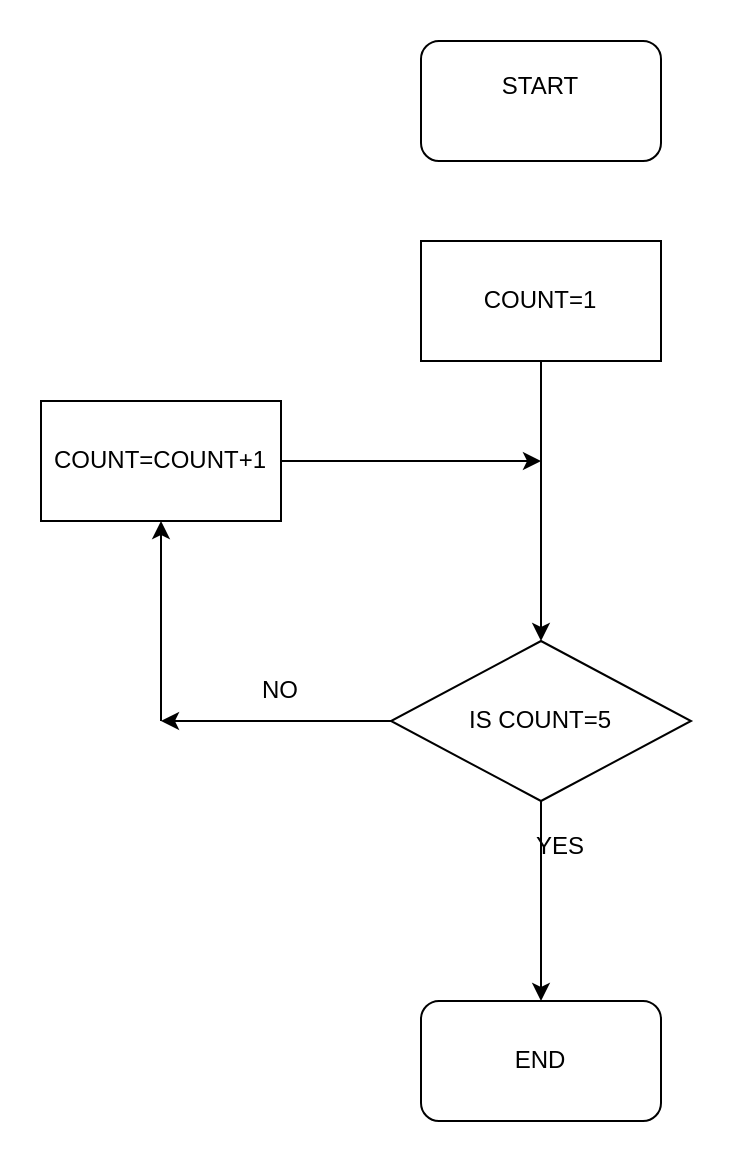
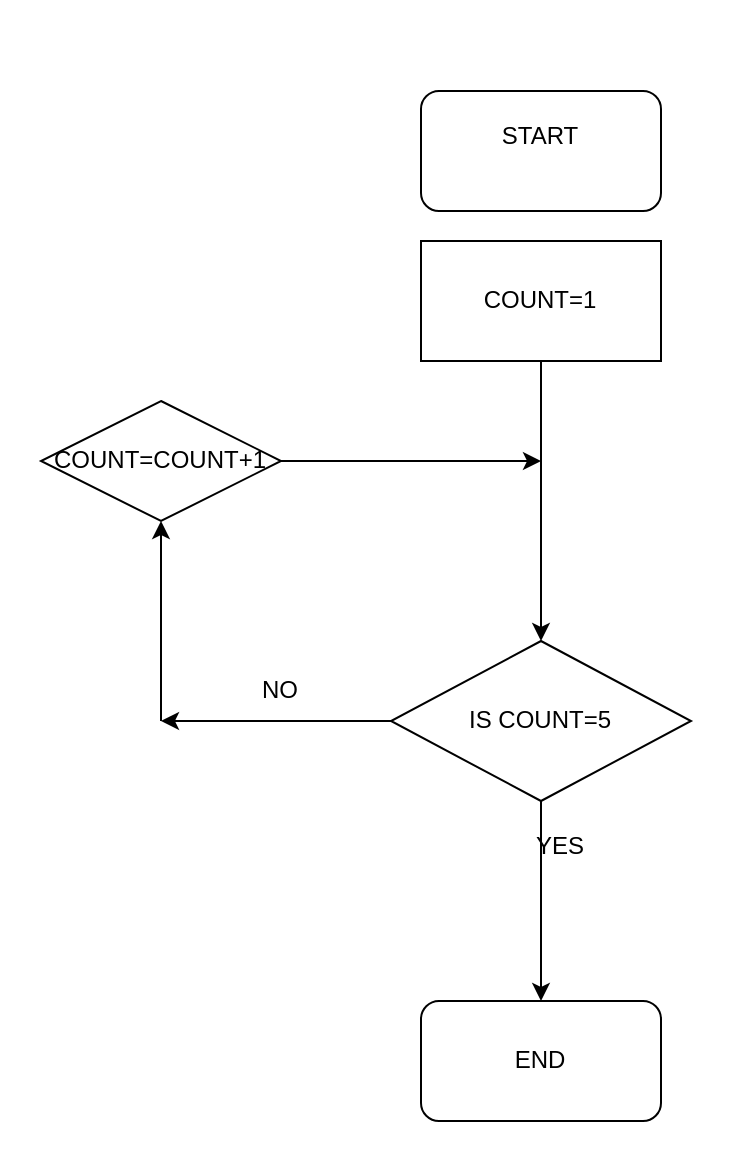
(541, 101) -> (541, 151)
(161, 461) -> (161, 461)
